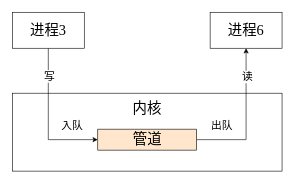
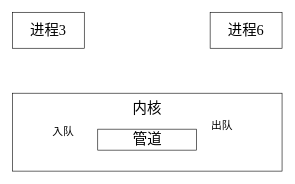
(72, 126) -> (63, 132)
(70, 140) -> none
(147, 140) -> (147, 140)
(223, 140) -> none
